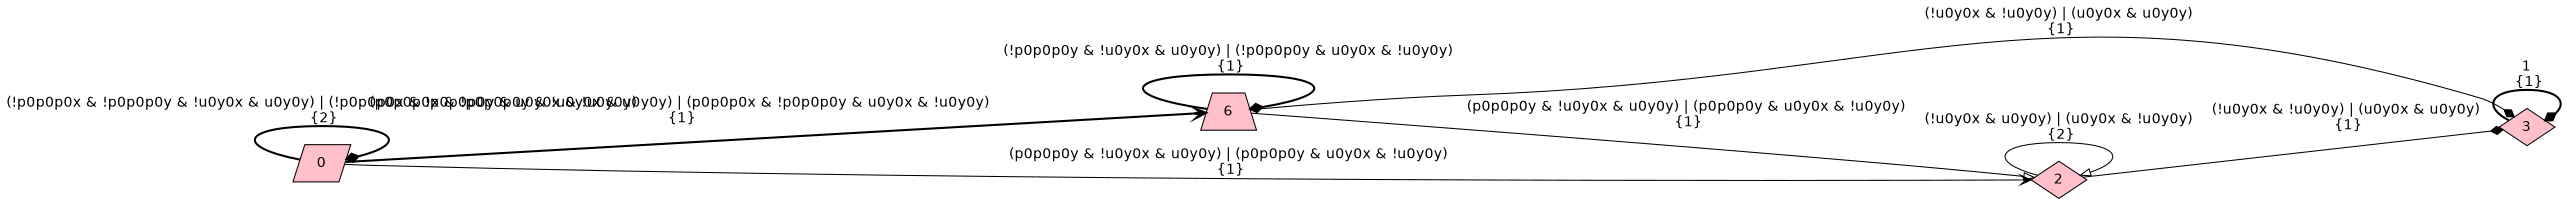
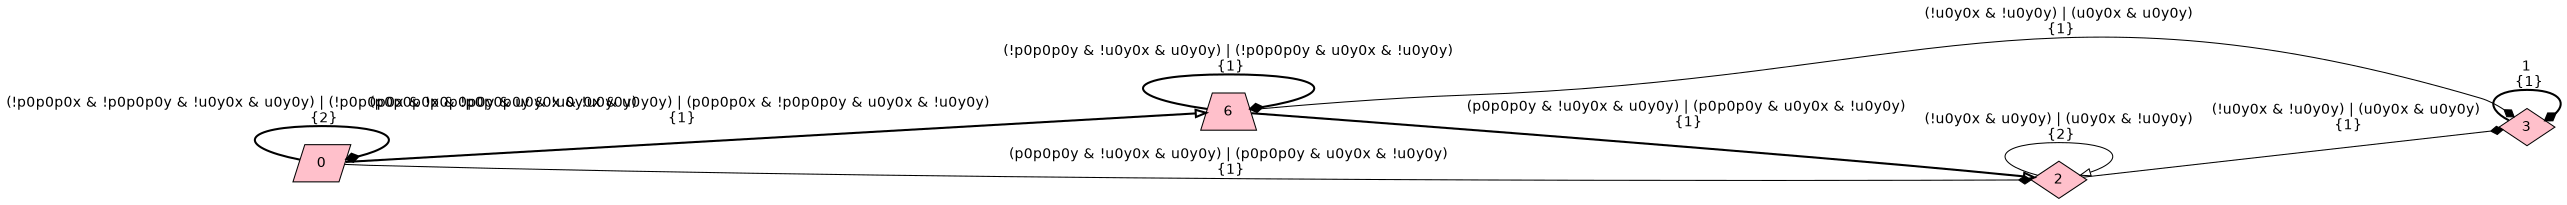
(771, 138) -> (771, 138)
(1638, 143) -> (1638, 143)
(1183, 178) -> (1182, 178)
